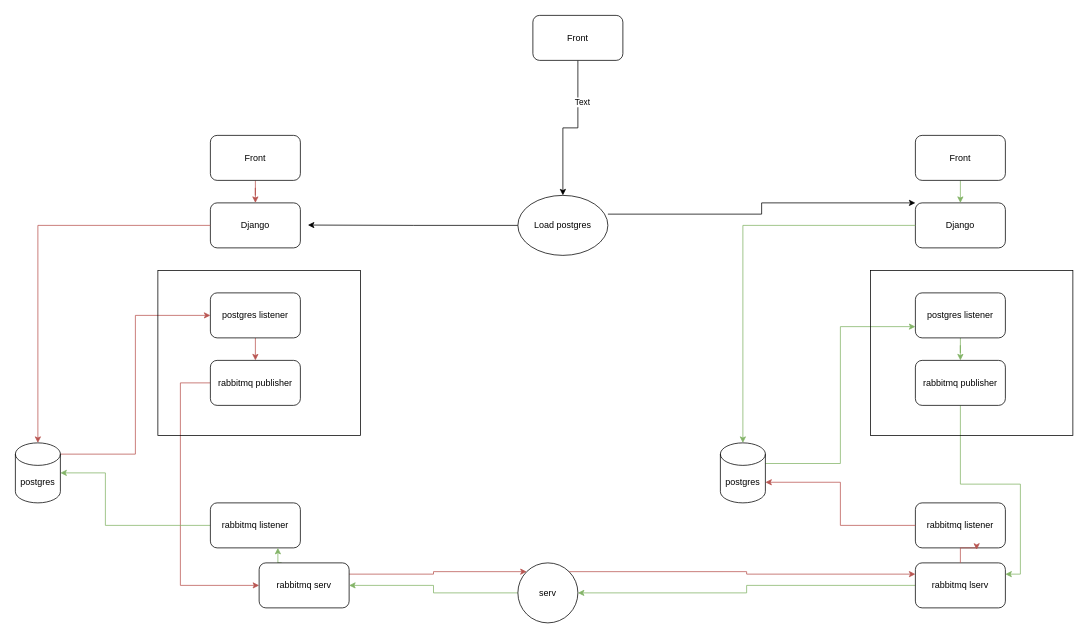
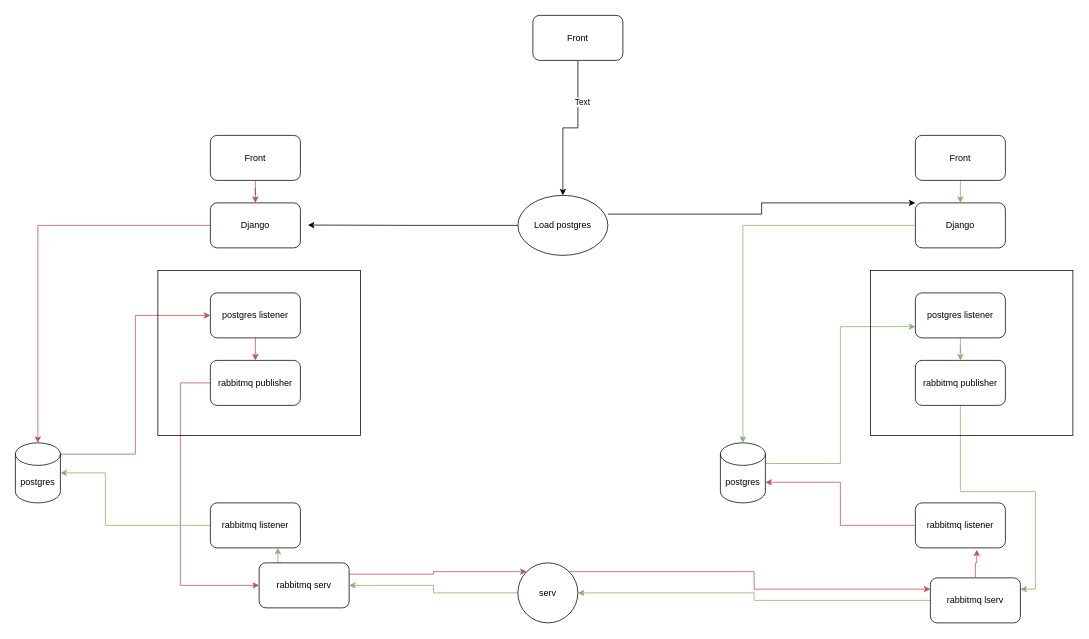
(960, 585) -> (975, 600)
